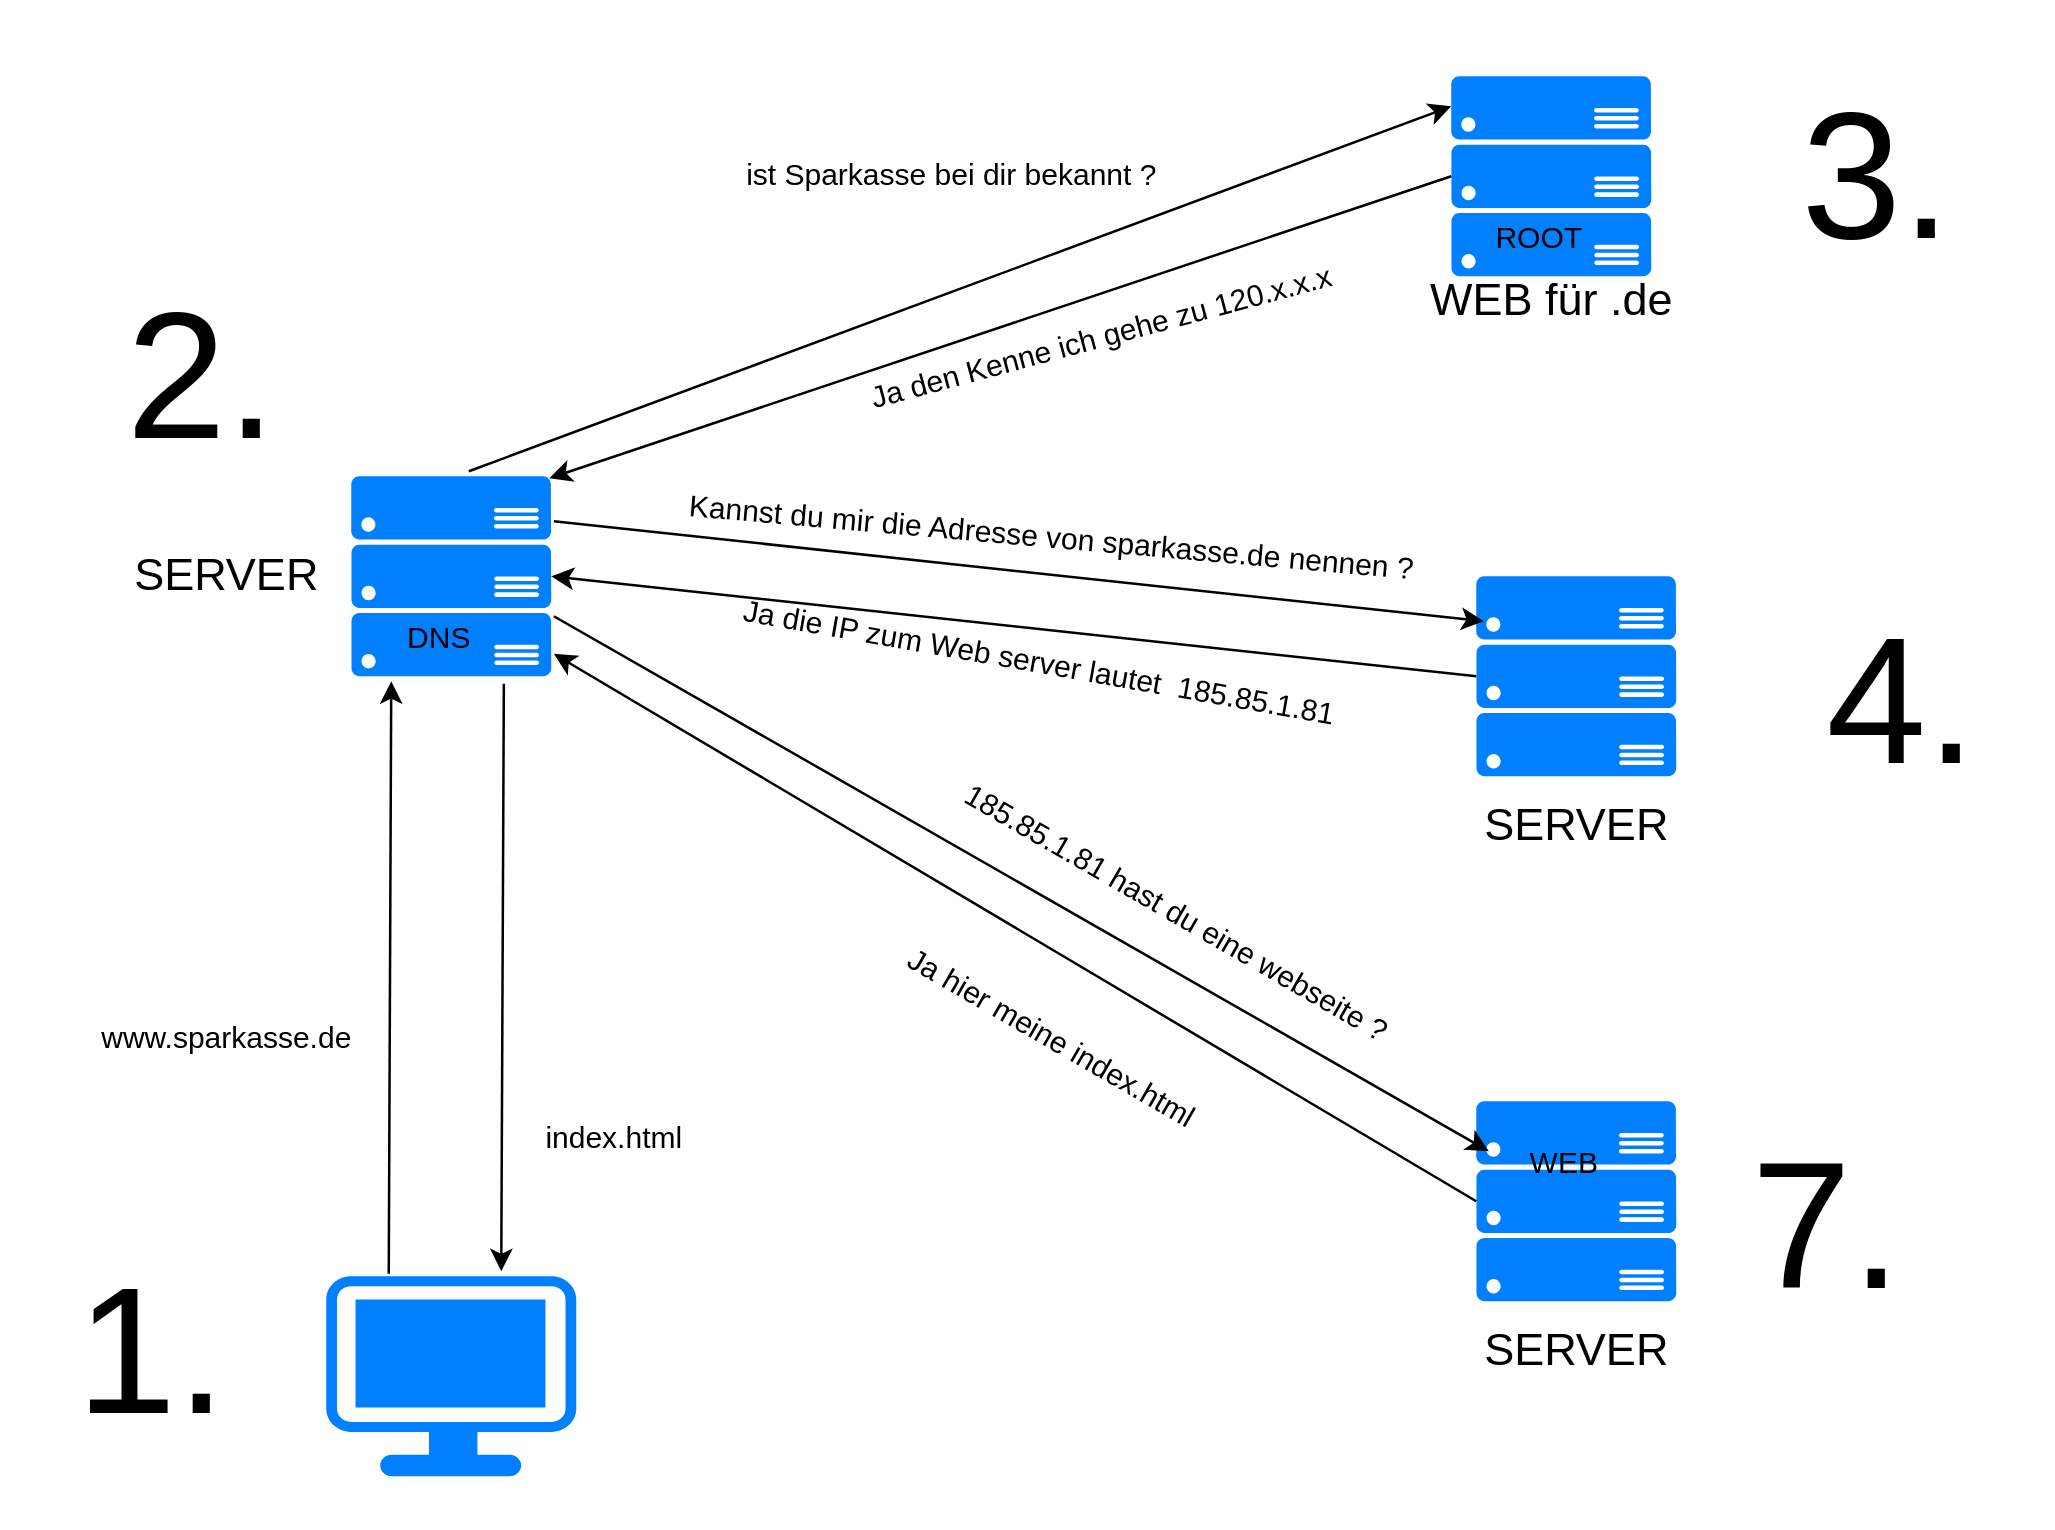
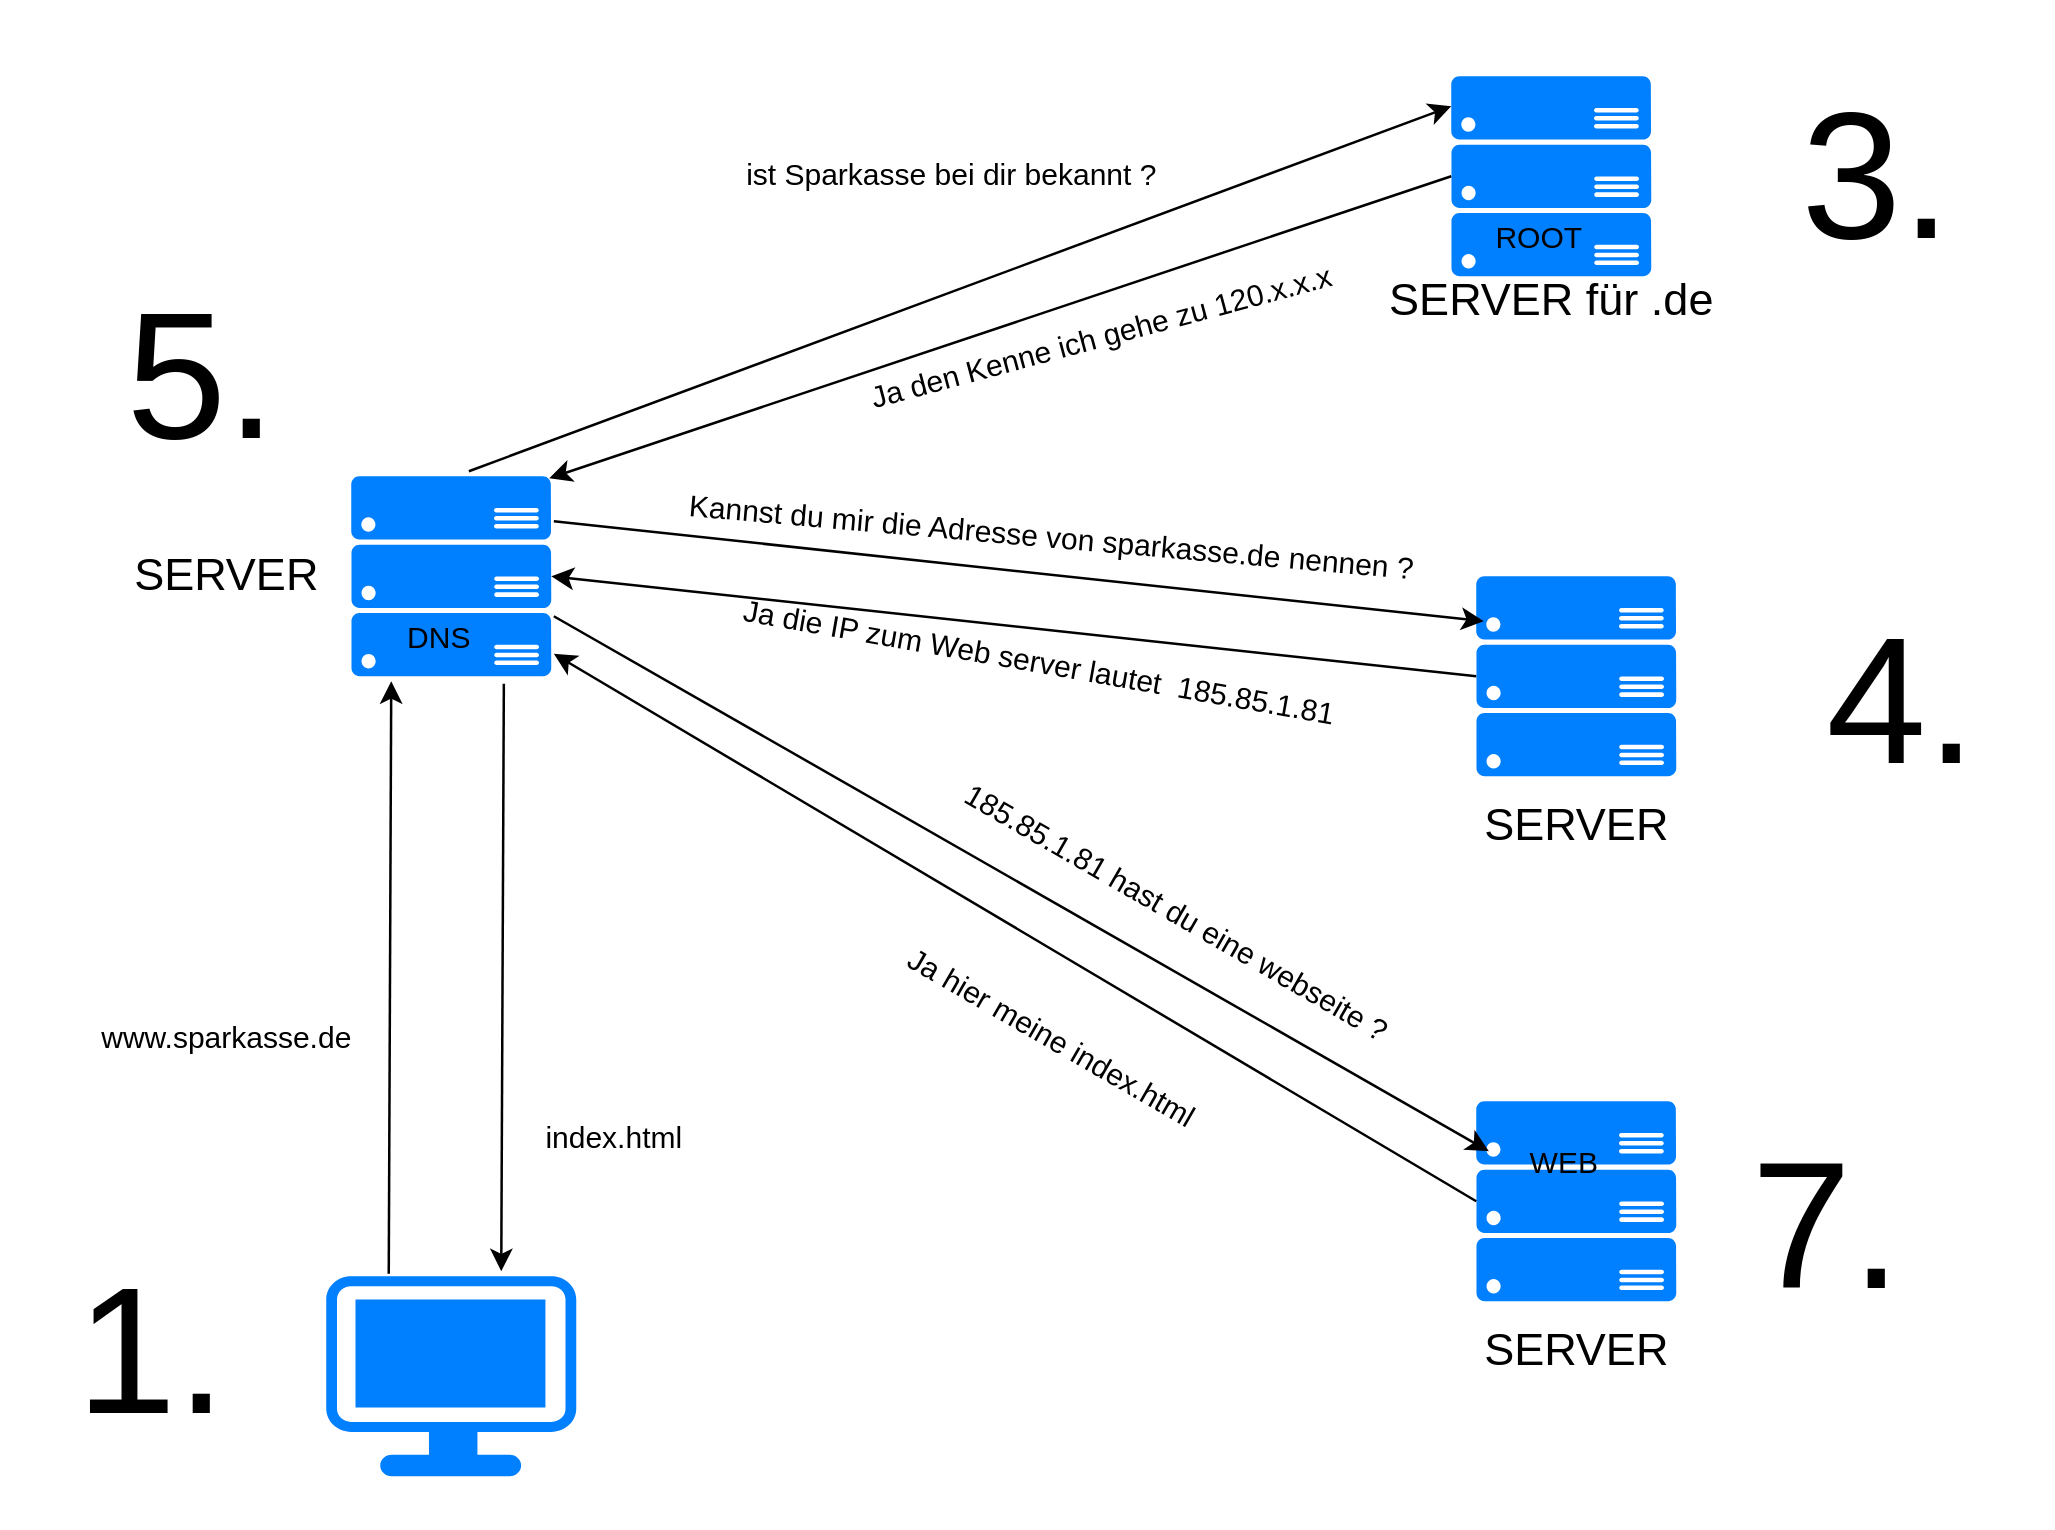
(1553, 301) -> (1553, 301)
(203, 376) -> (203, 376)
